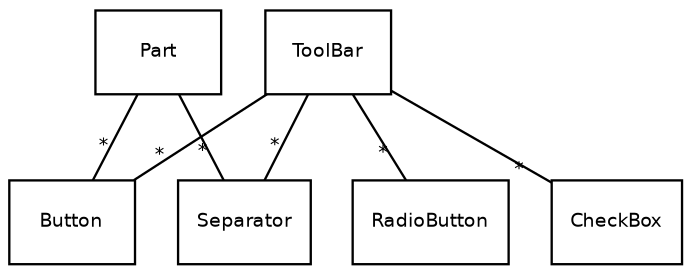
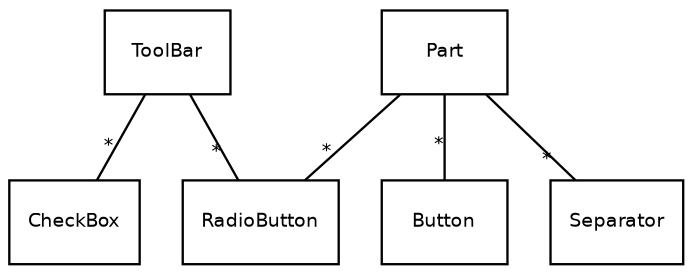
(214, 129) -> none
(286, 138) -> none
none -> (352, 138)
